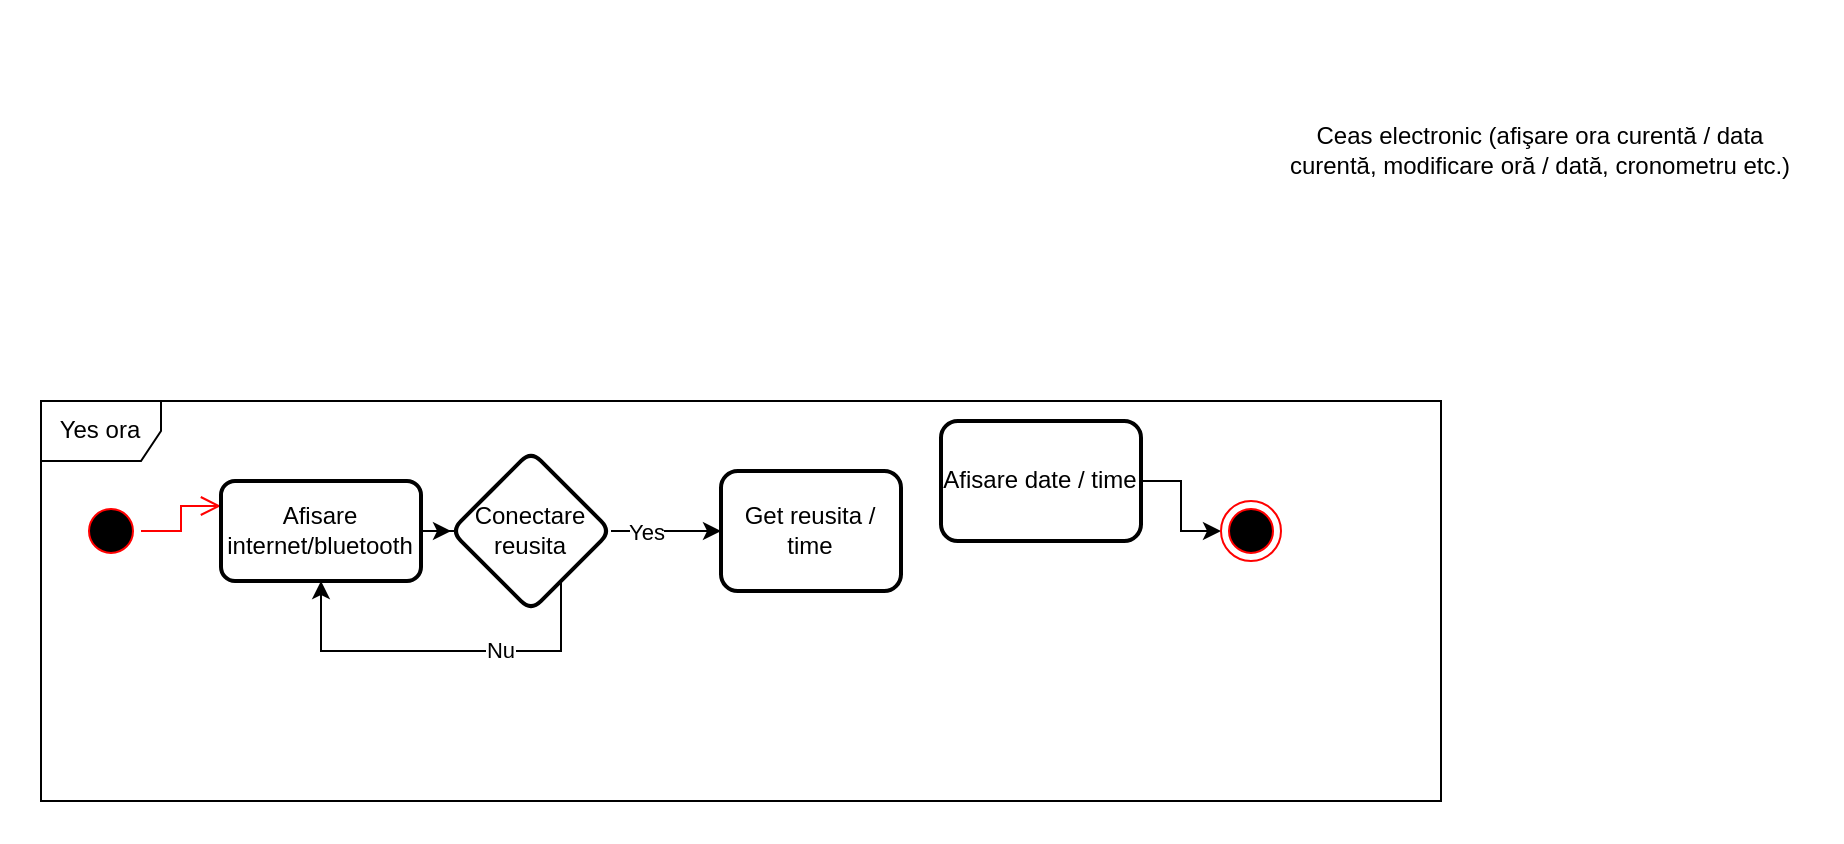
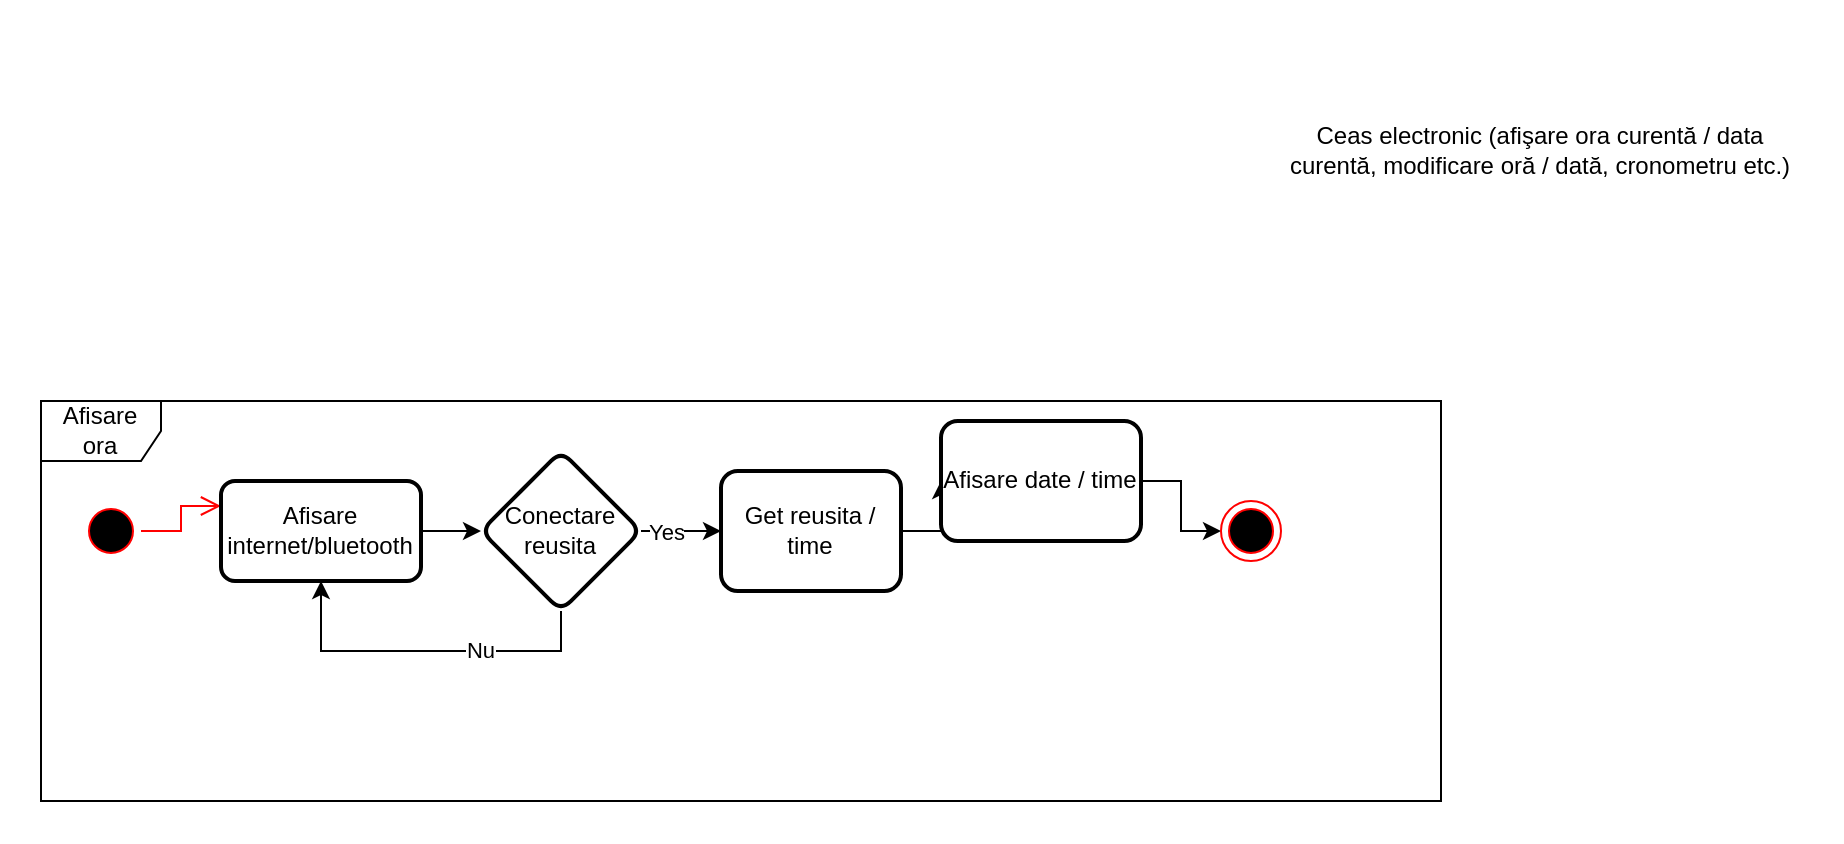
(101, 431) -> (101, 431)
(531, 531) -> (561, 531)
none -> (922, 531)
